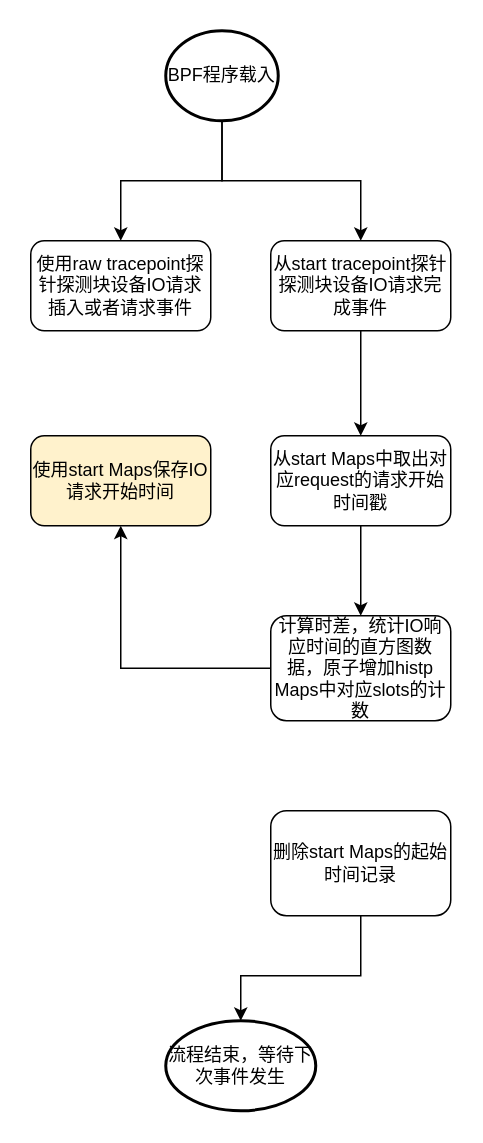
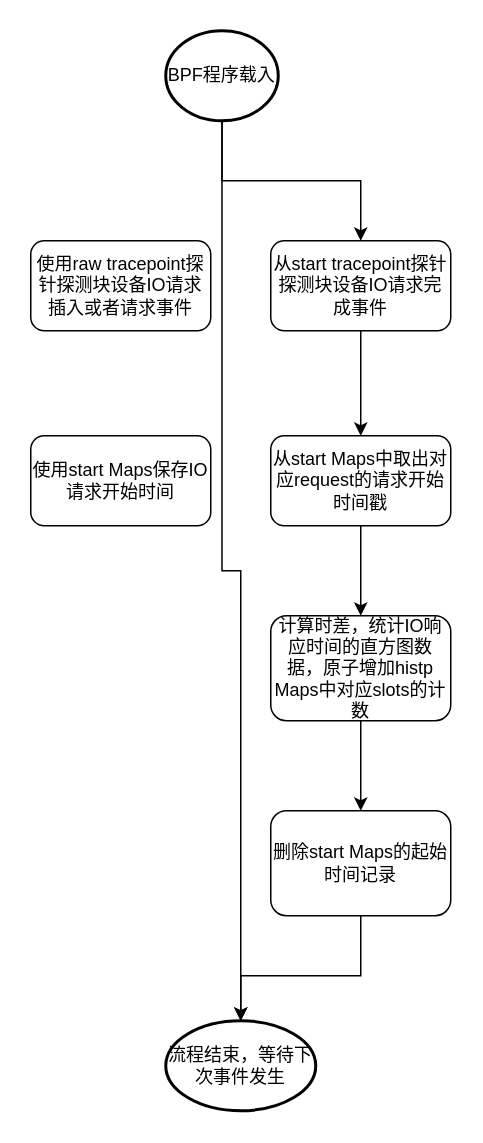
(146, 181) -> (238, 571)
(121, 481) -> (121, 481)
(130, 668) -> (361, 761)
